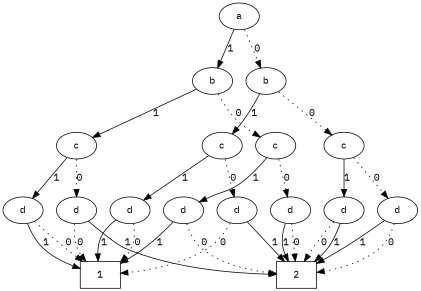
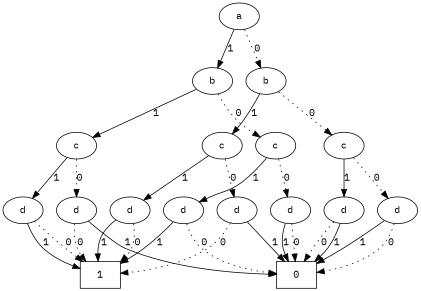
(296, 275) -> (296, 275)
